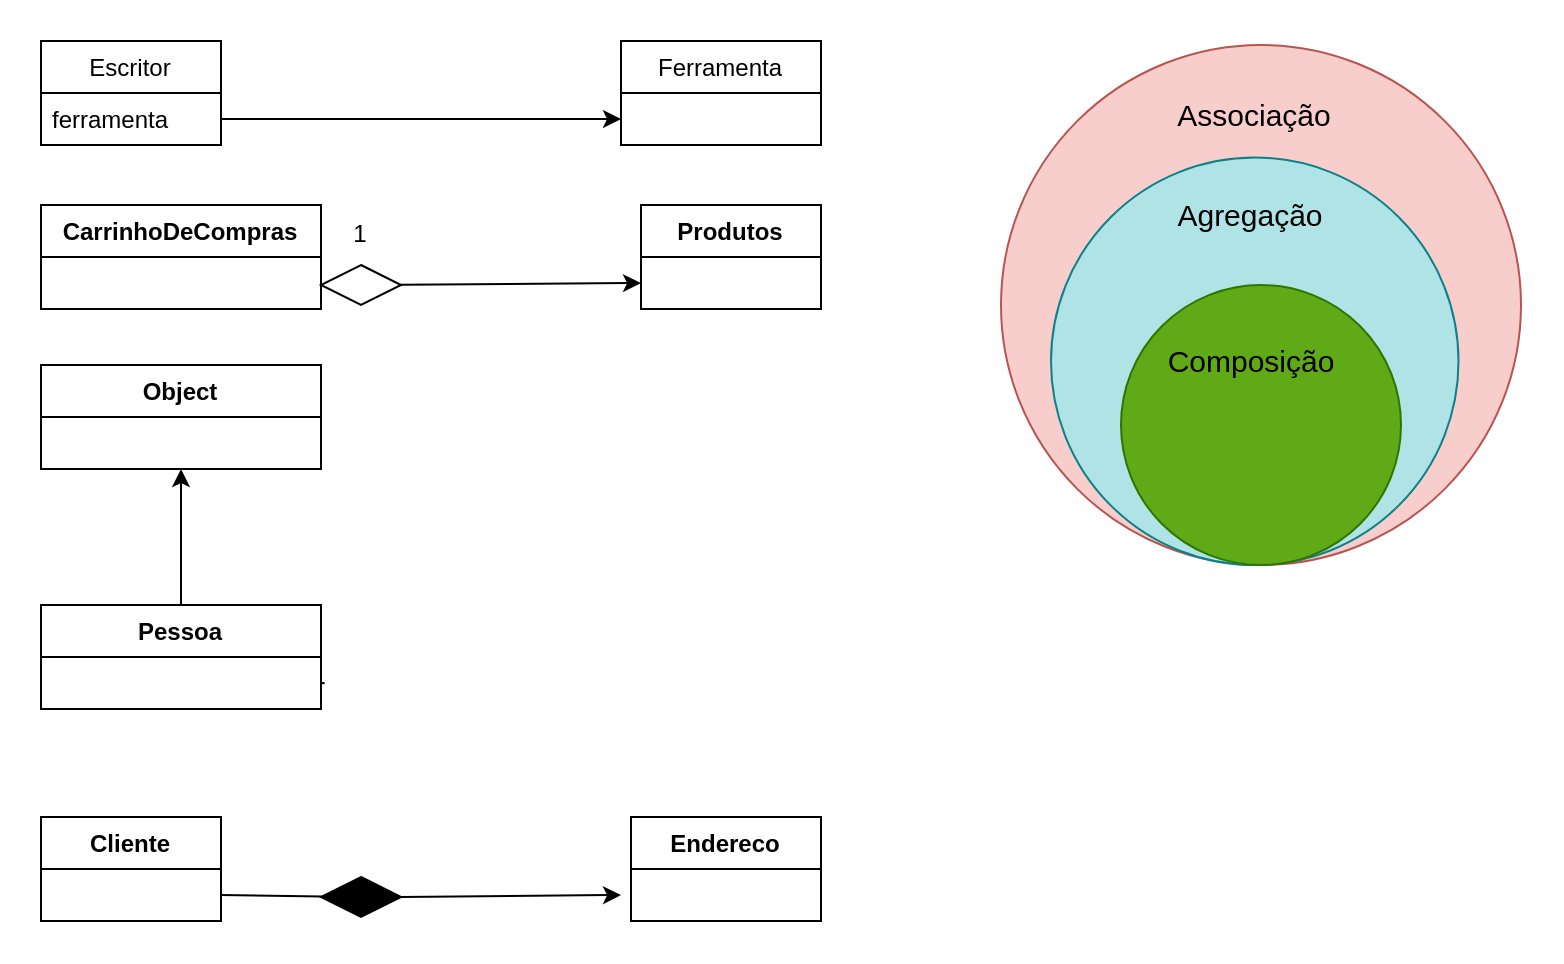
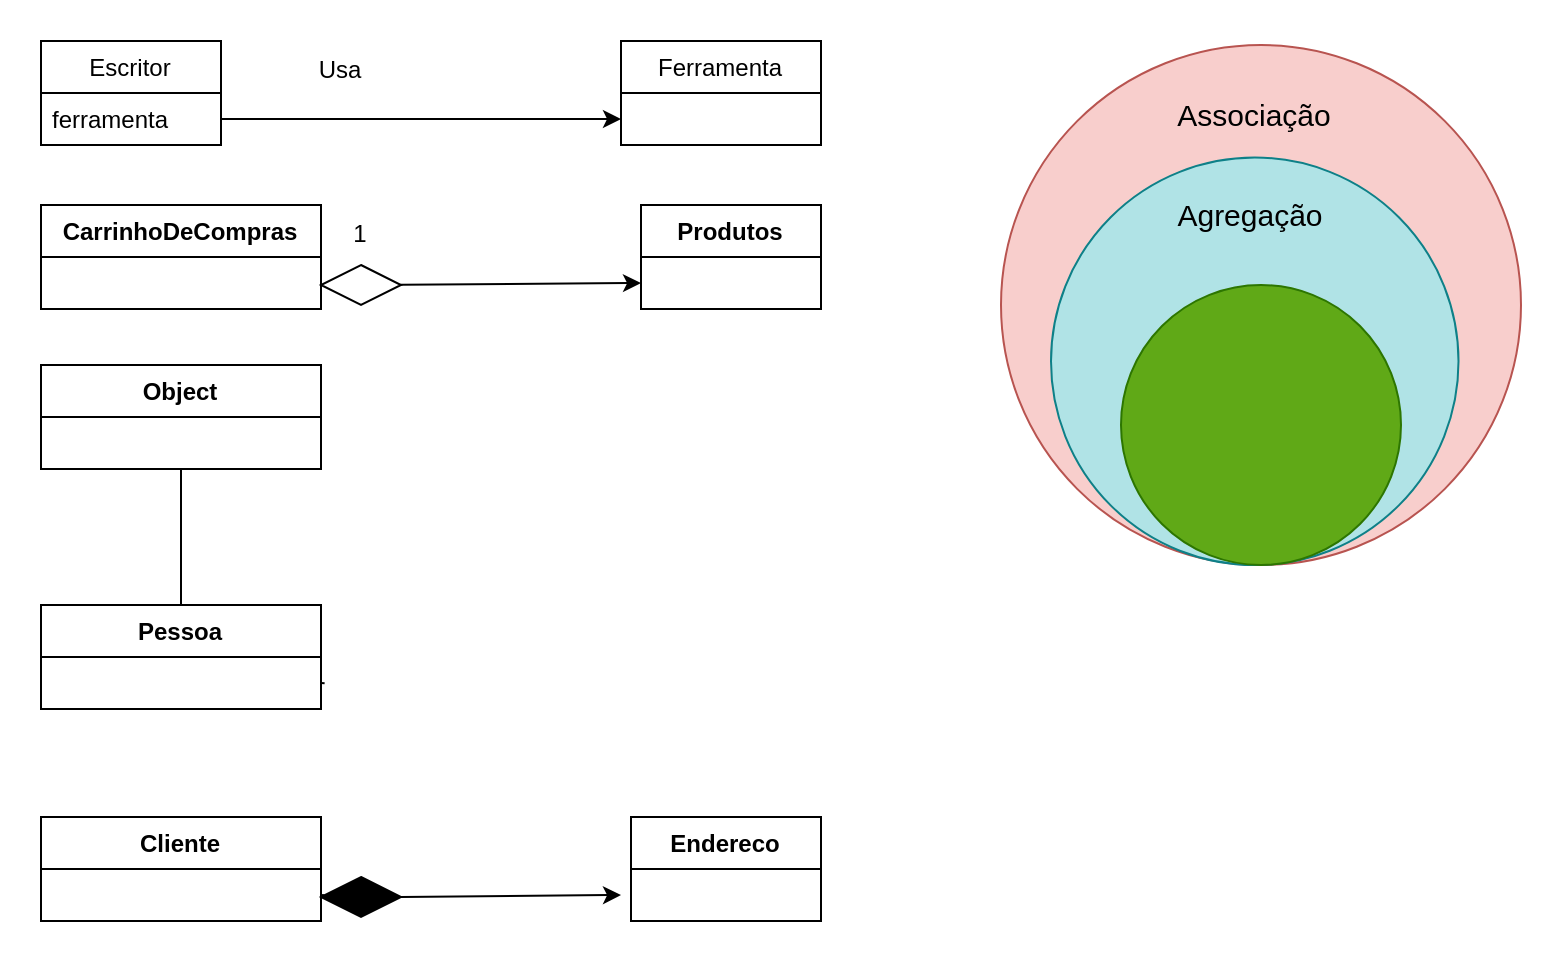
none -> (341, 71)
(1251, 361) -> none
(181, 484) -> (181, 479)
(131, 869) -> (181, 869)
